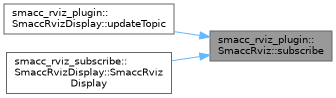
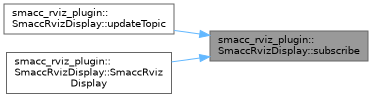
(271, 46) -> (289, 46)
(89, 73) -> (89, 73)
